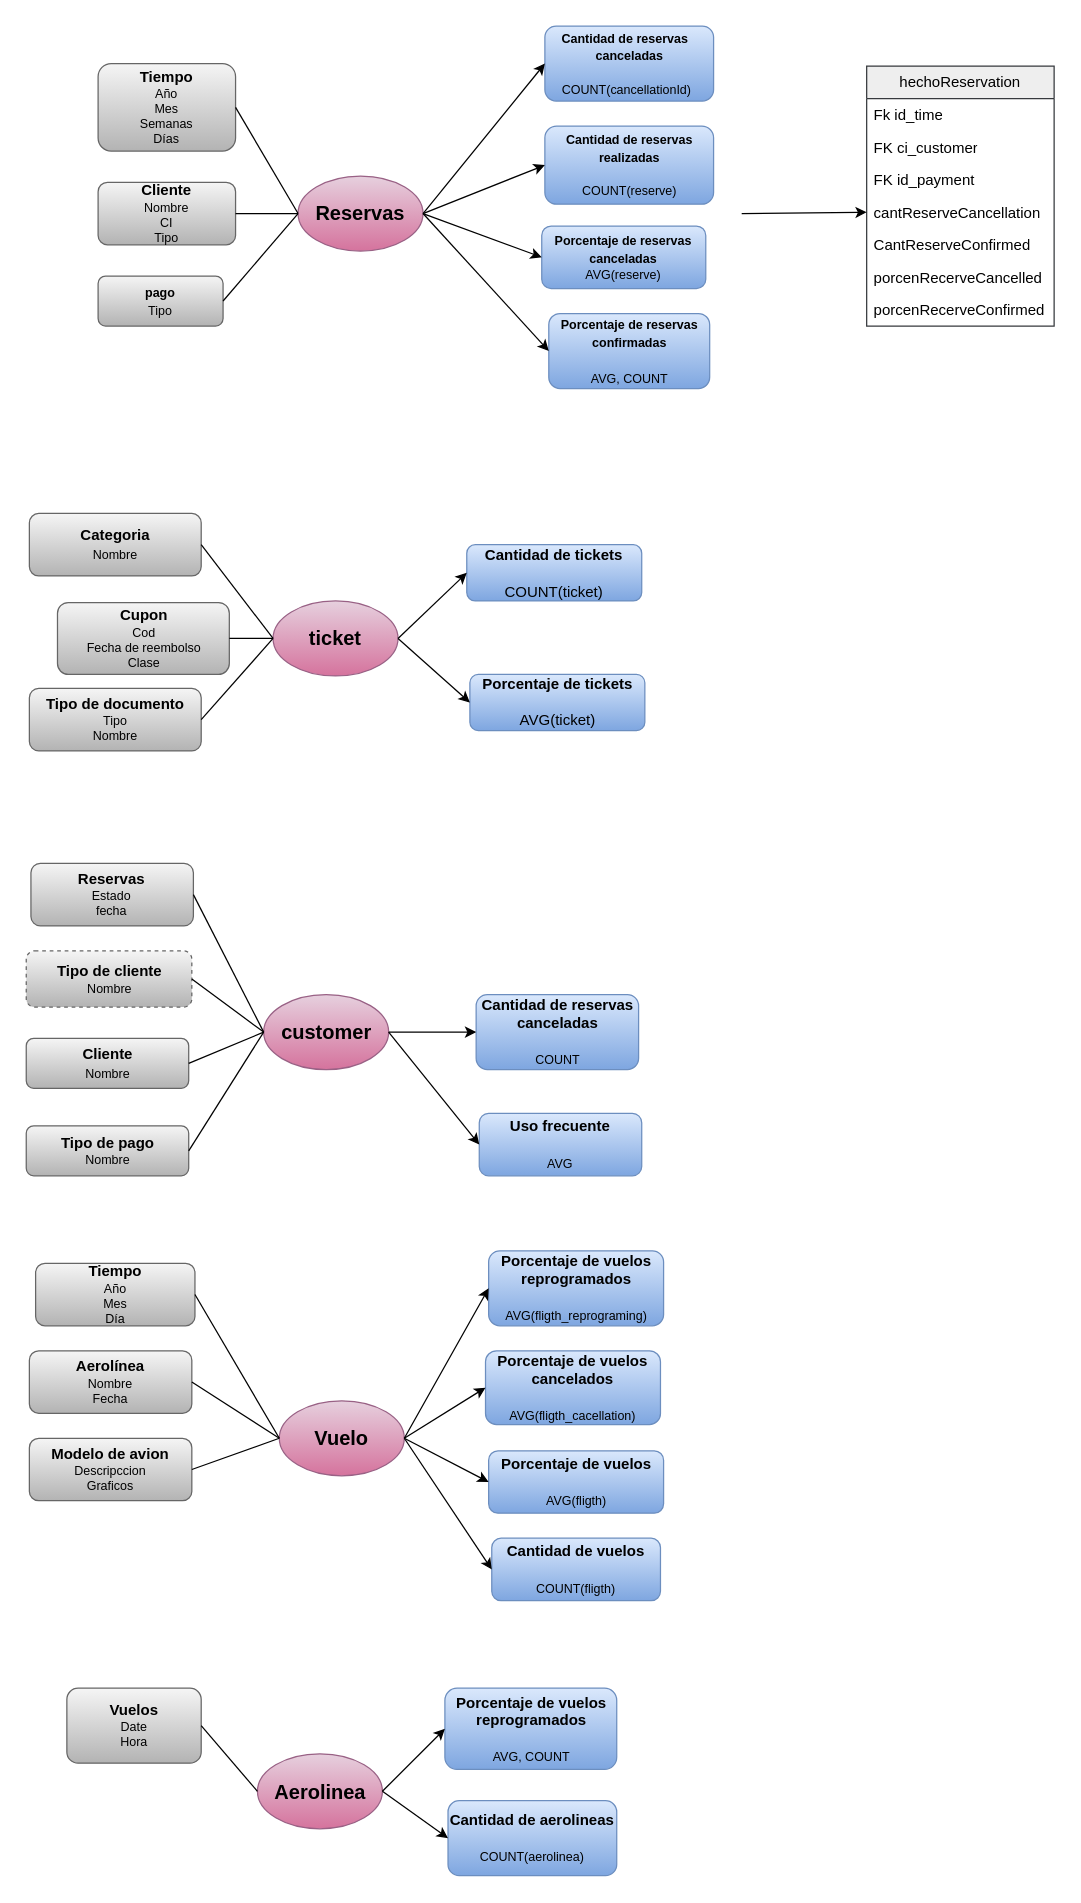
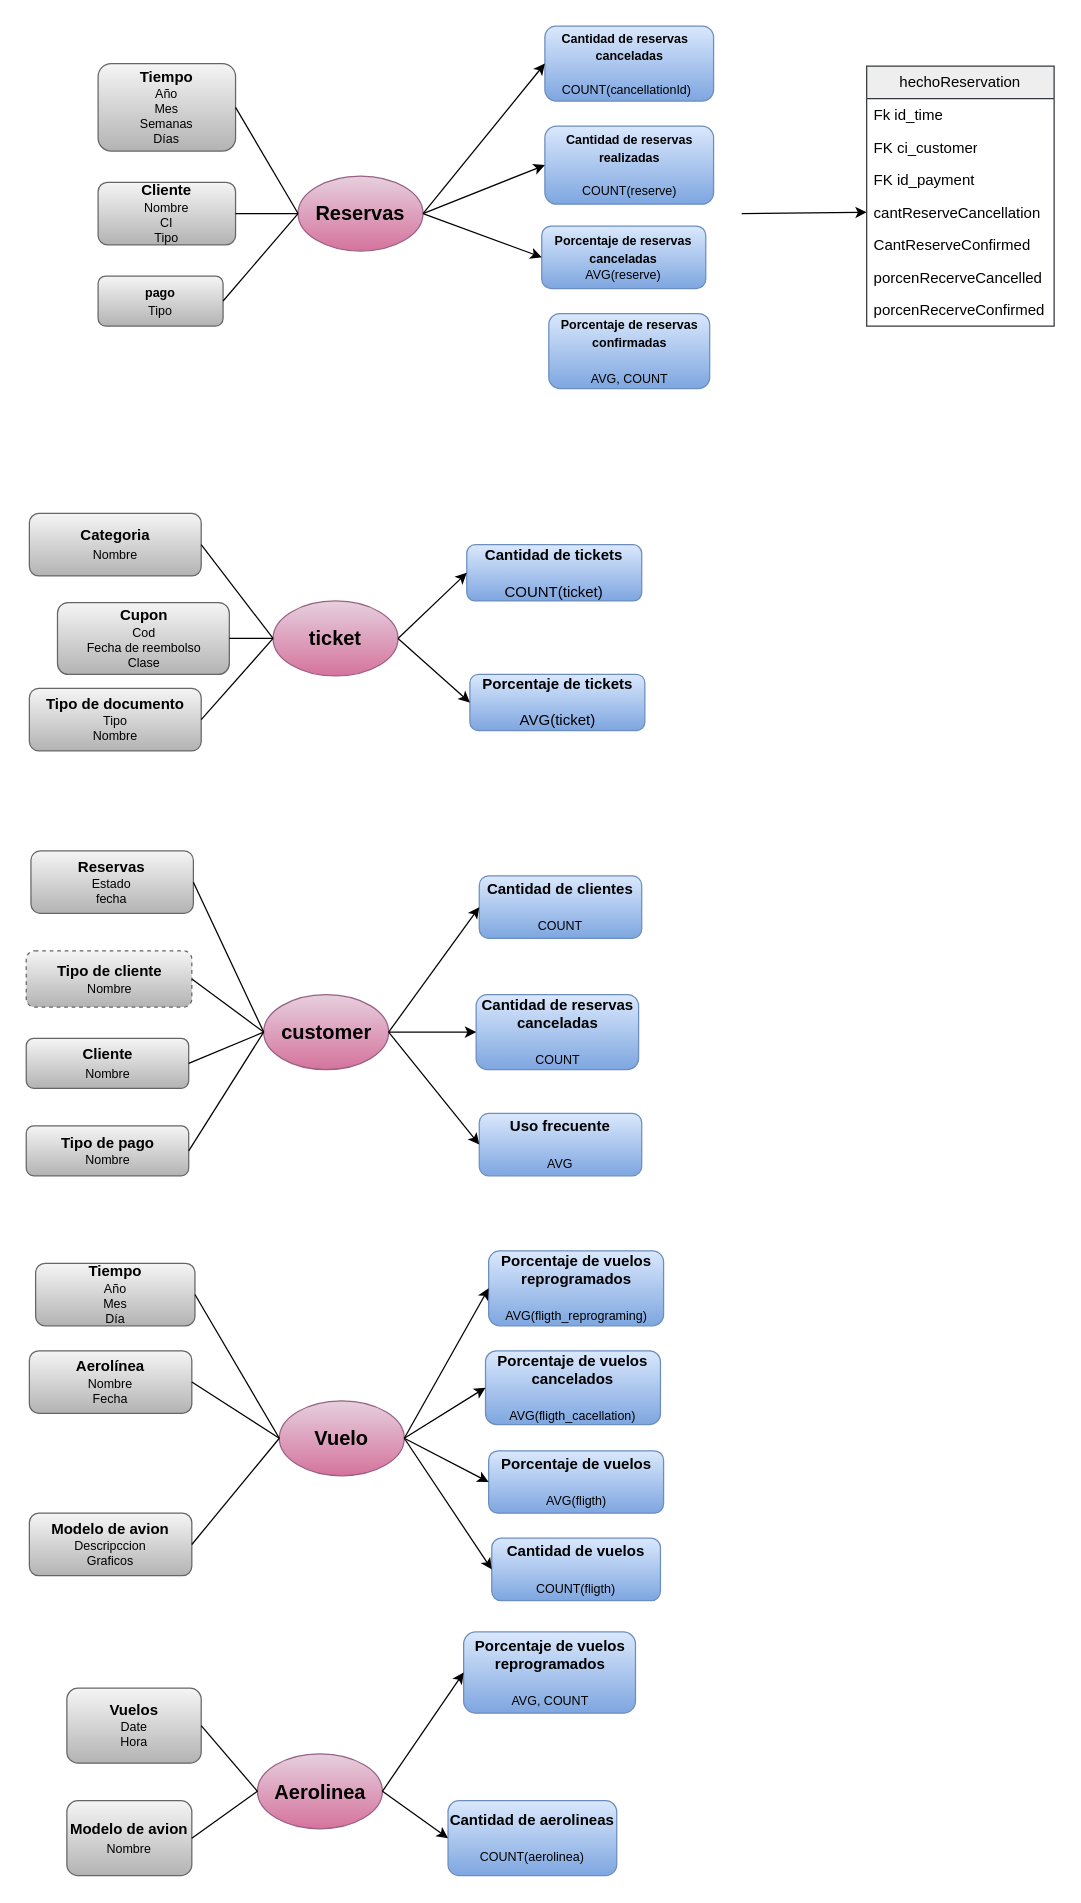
(485, 280) -> none
(112, 894) -> (112, 882)
none -> (561, 907)
none -> (432, 972)
(111, 1469) -> (111, 1544)
(531, 1729) -> (550, 1673)
none -> (225, 1815)
none -> (129, 1838)
